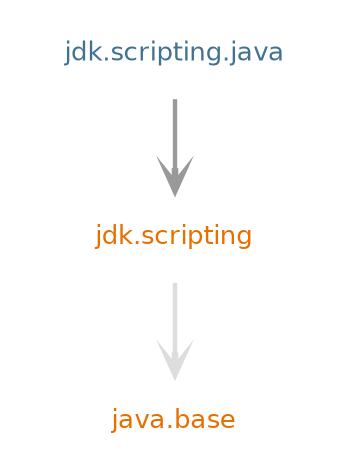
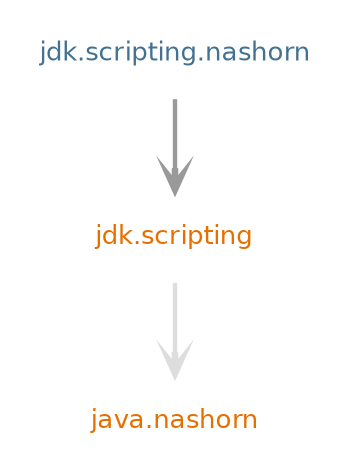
(175, 54) -> (175, 54)
(175, 421) -> (175, 421)
